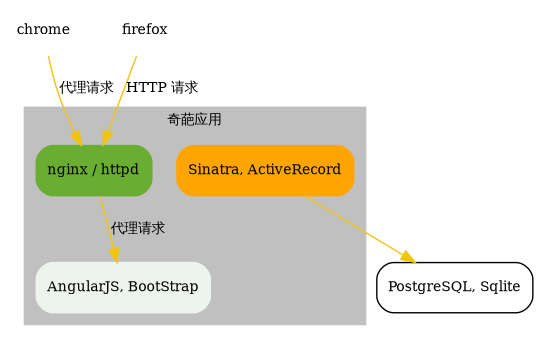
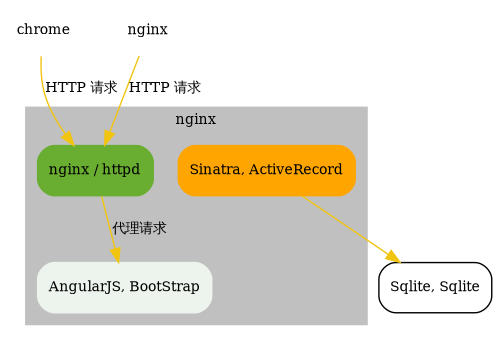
(146, 31) -> (148, 31)
(87, 88) -> (81, 88)
(195, 120) -> (196, 120)
(455, 288) -> (435, 288)
